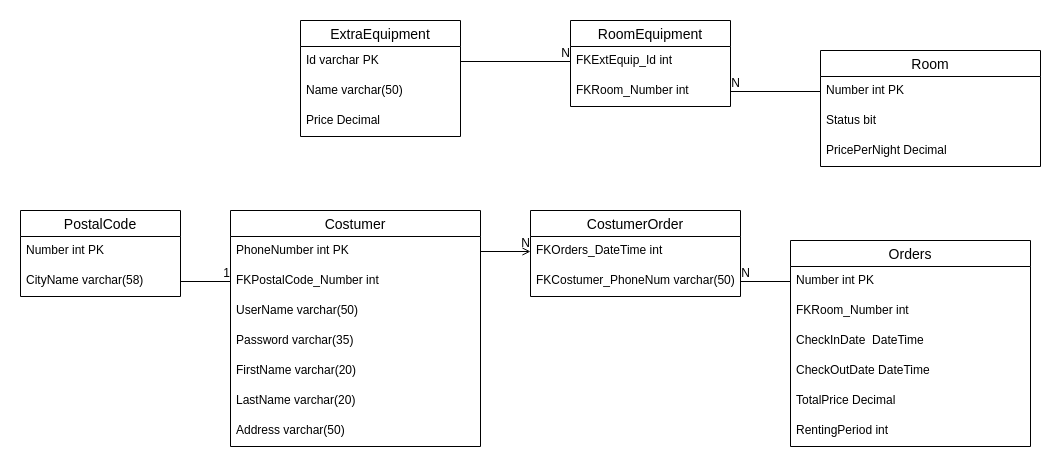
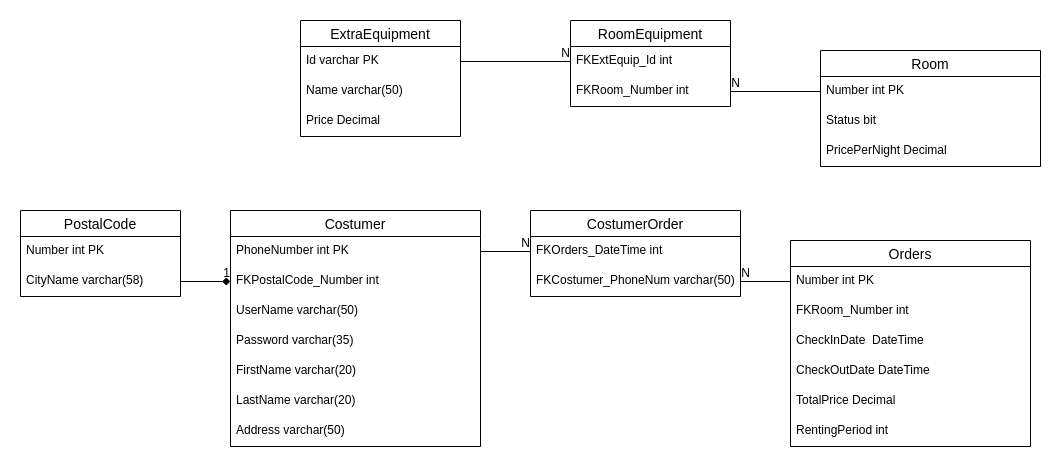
(524, 252) -> (525, 252)
(225, 282) -> (222, 282)
